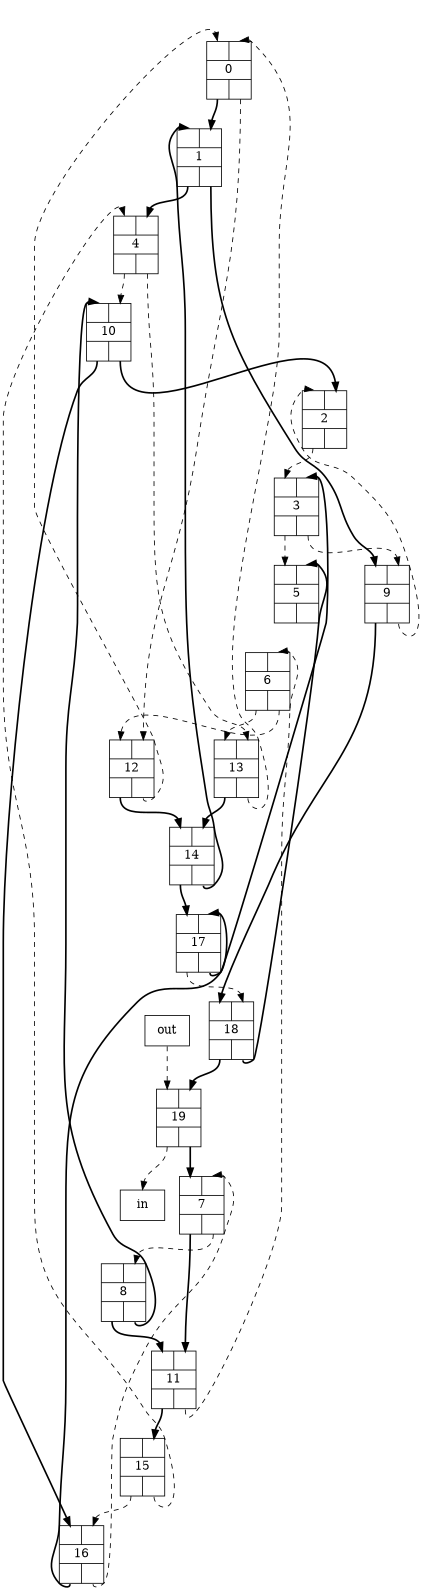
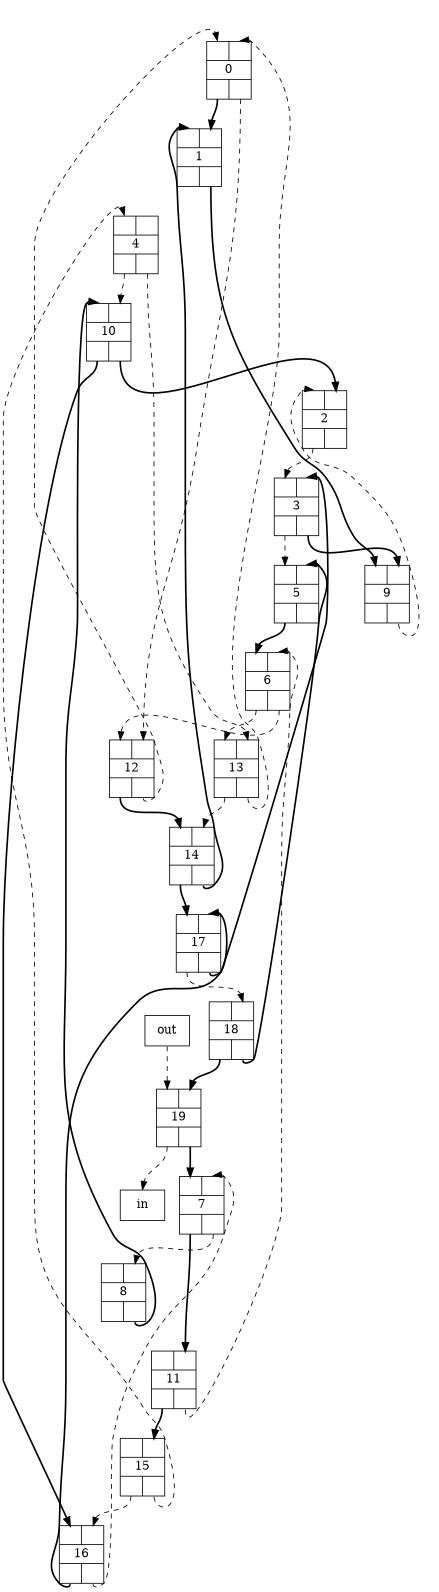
(172, 200) -> none
(349, 551) -> (349, 551)
none -> (275, 636)
(218, 810) -> (218, 810)
(307, 810) -> none
(133, 1336) -> none
